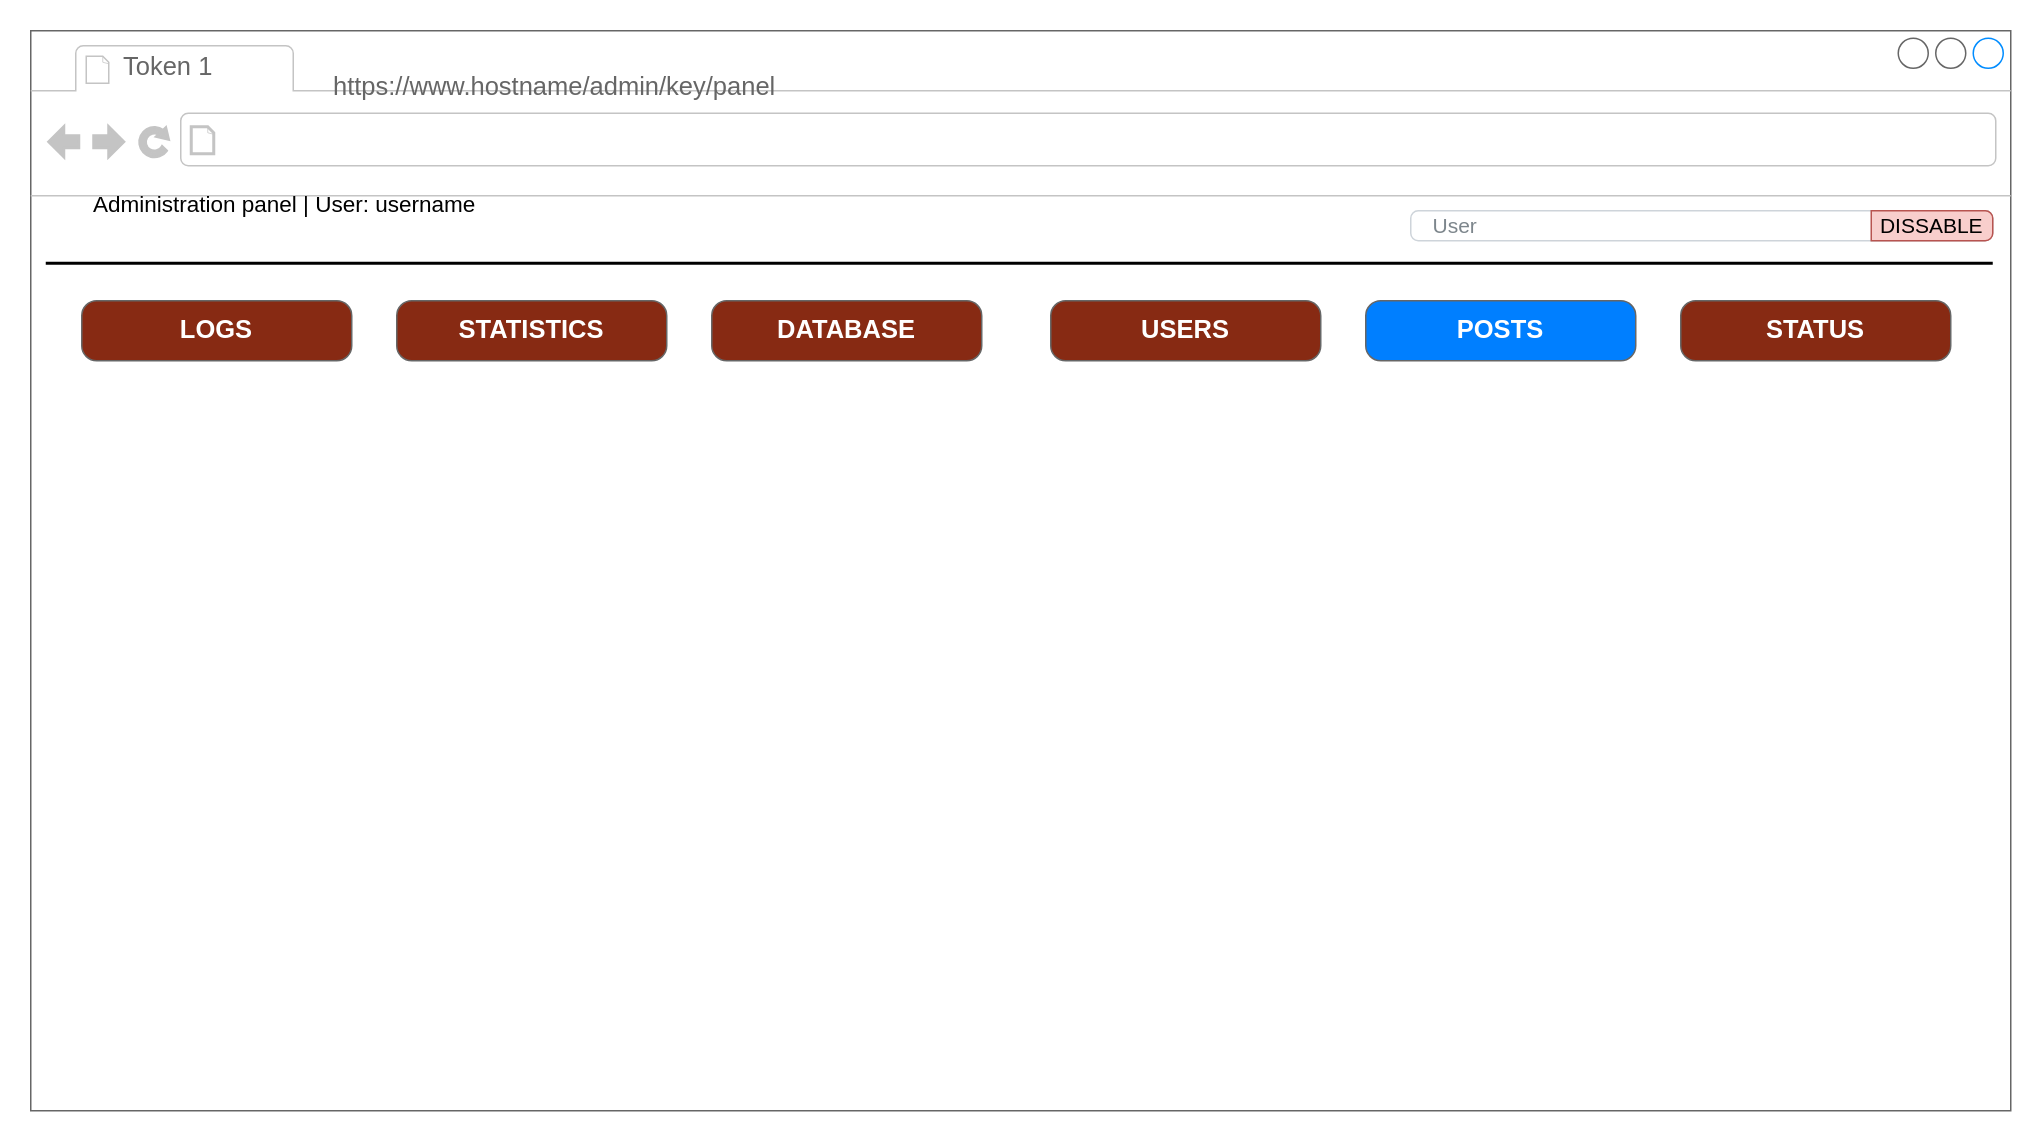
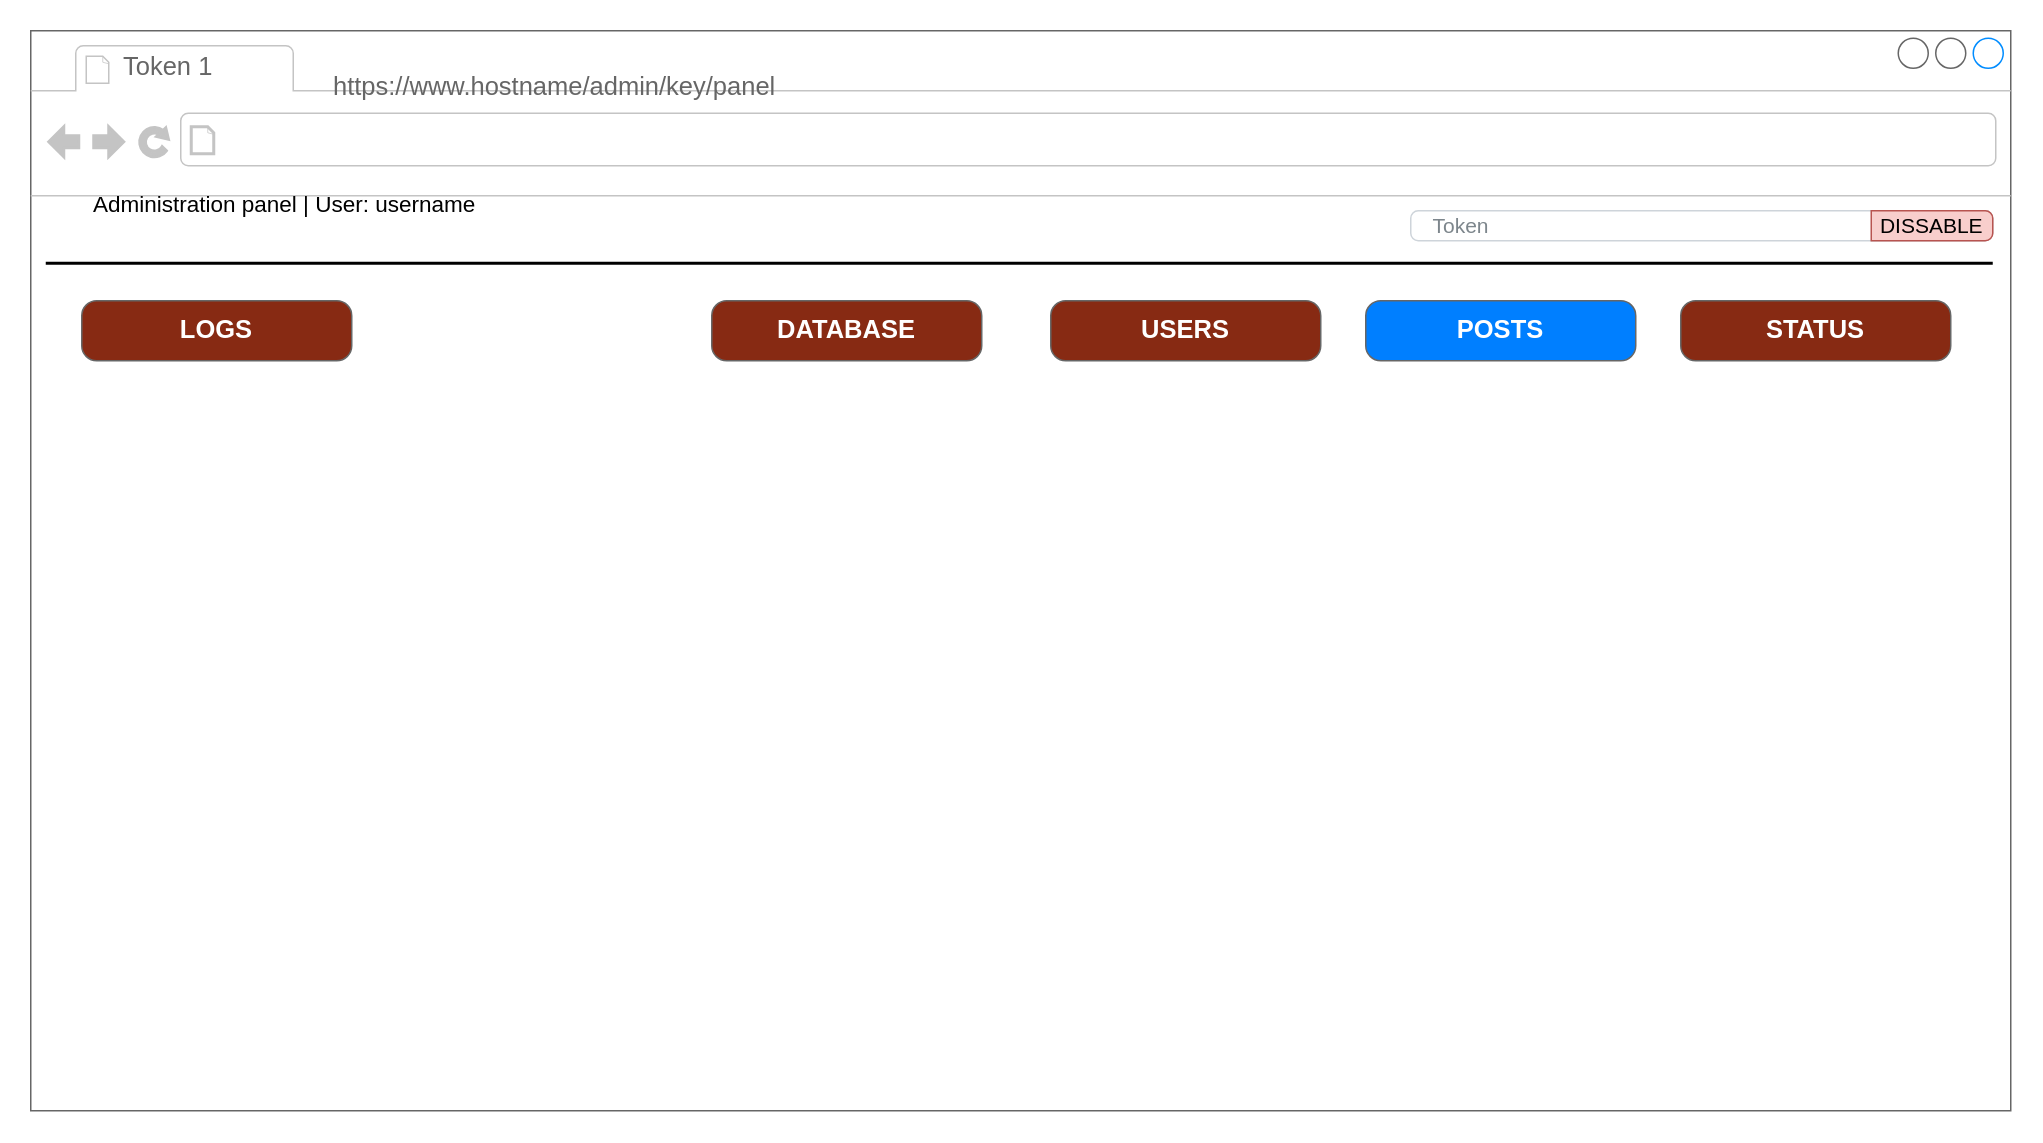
(1457, 226) -> (1463, 226)
(532, 331) -> none
